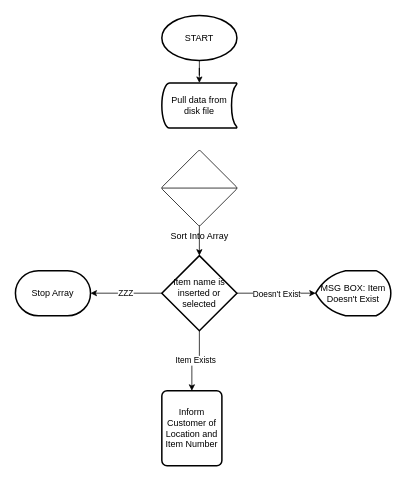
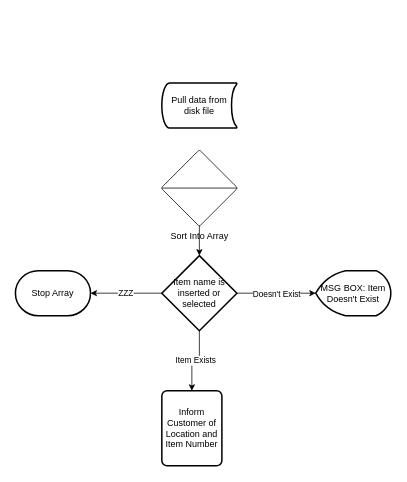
(199, 38) -> none
(199, 74) -> none
